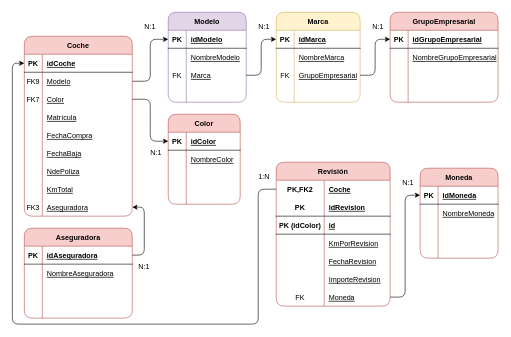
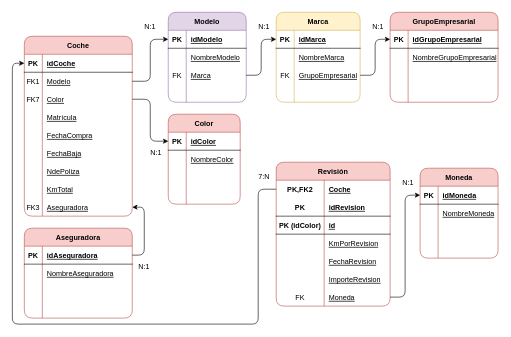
(33, 82) -> (33, 82)
(264, 177) -> (264, 177)
